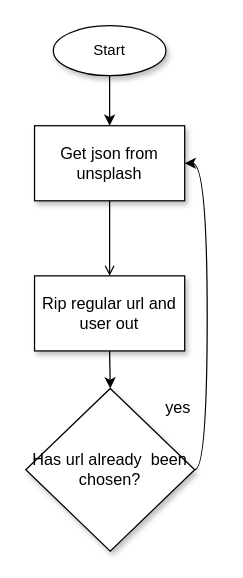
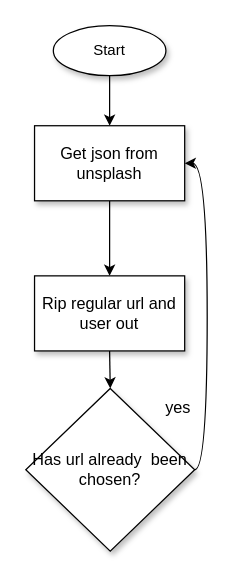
(109, 268) -> (109, 266)
